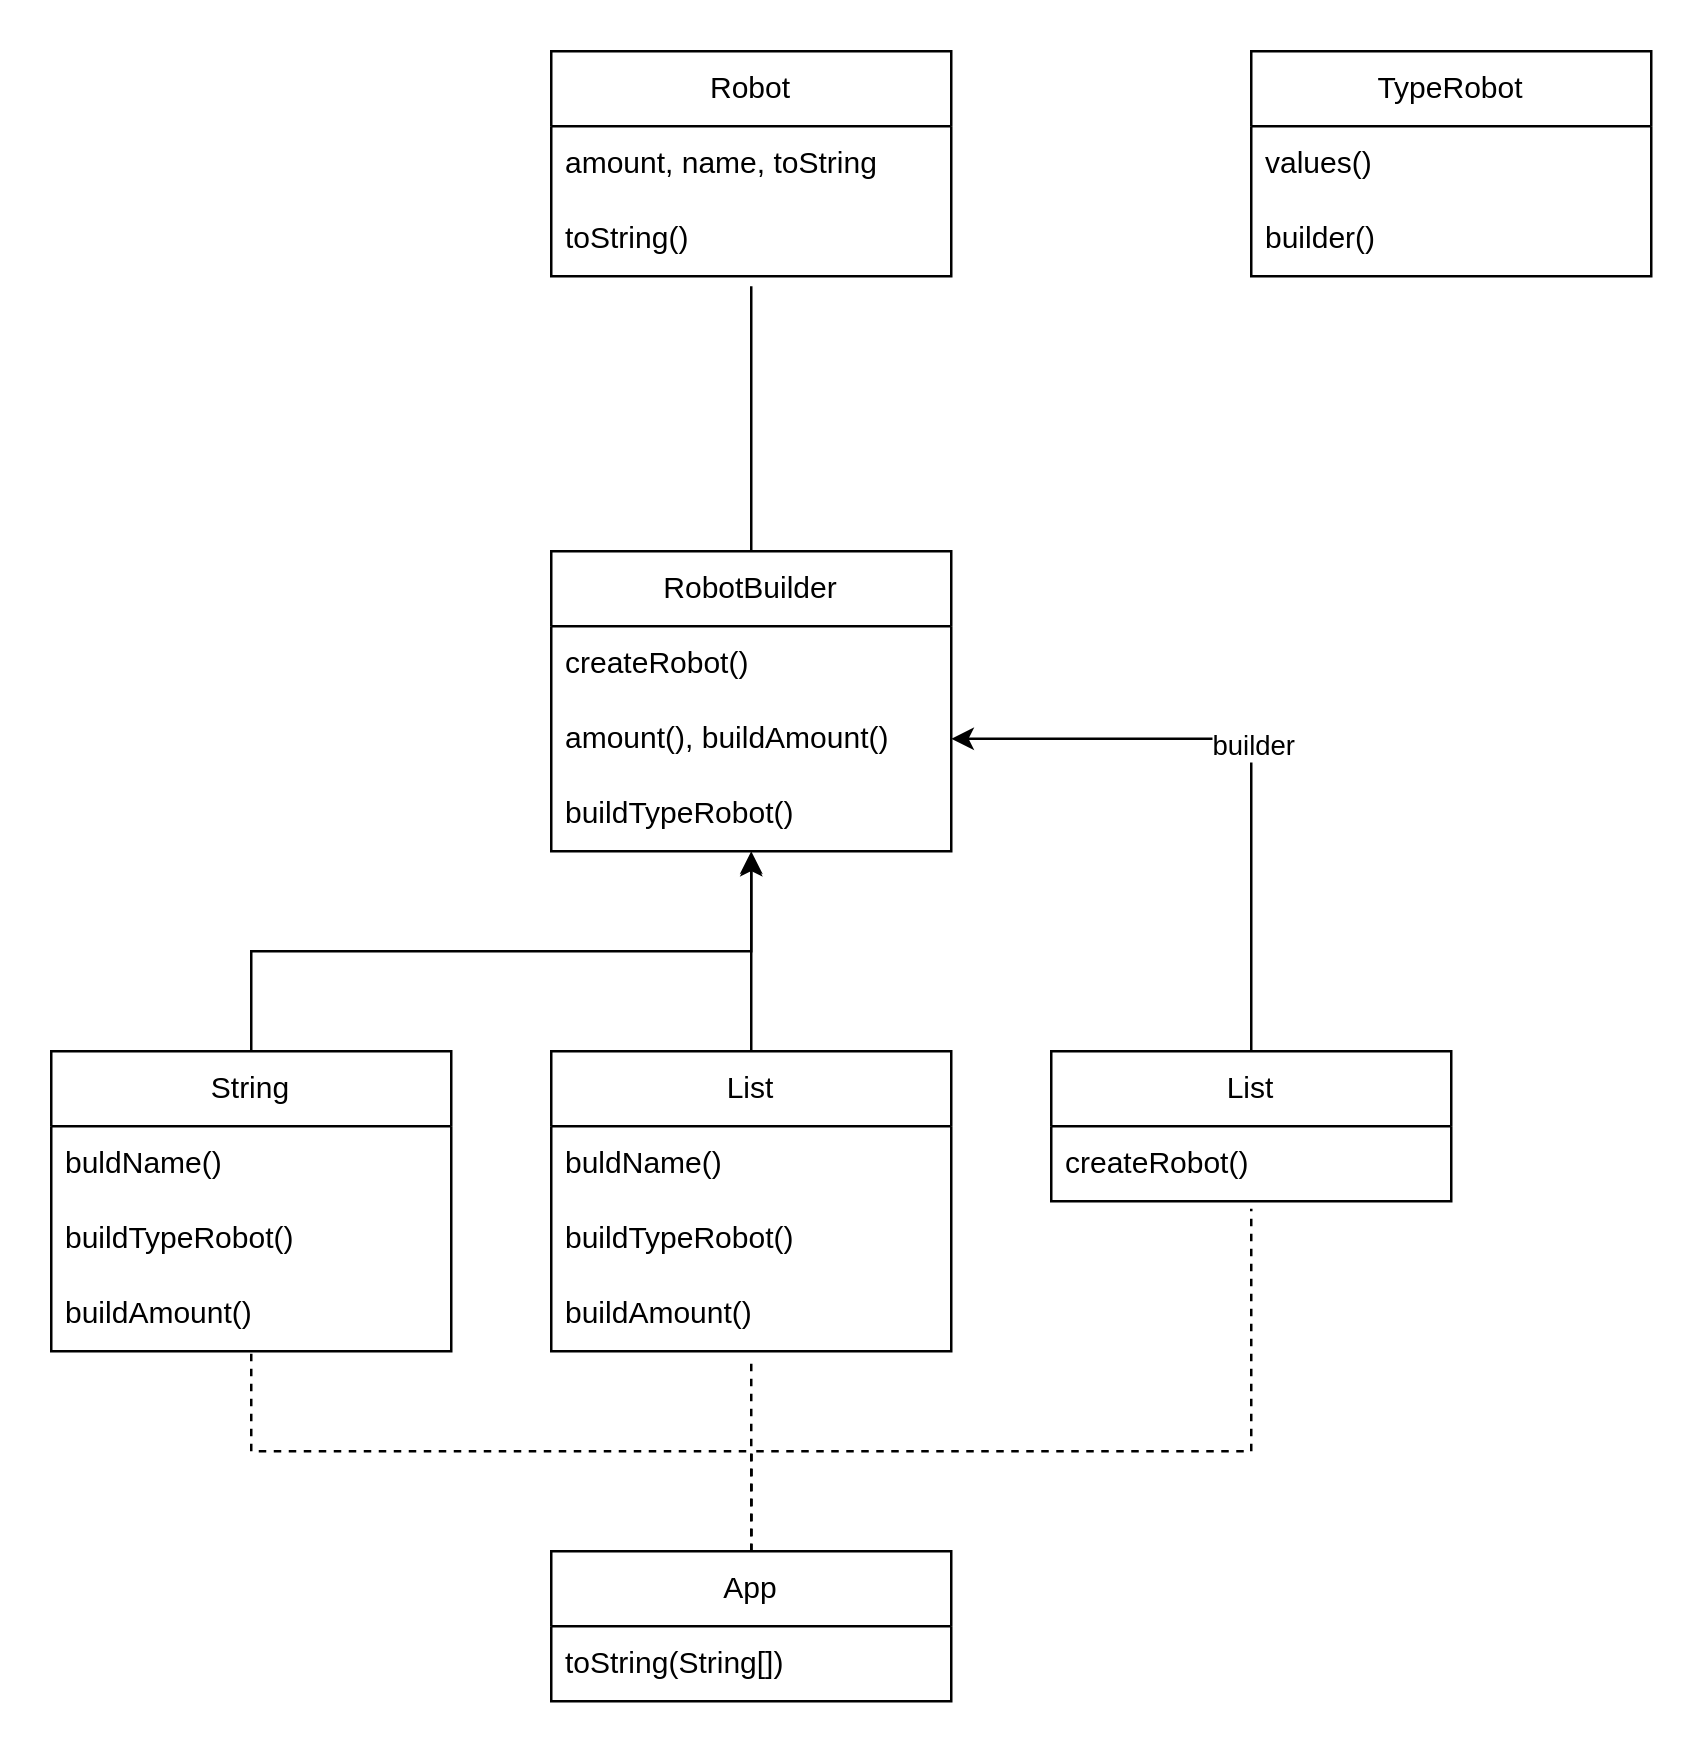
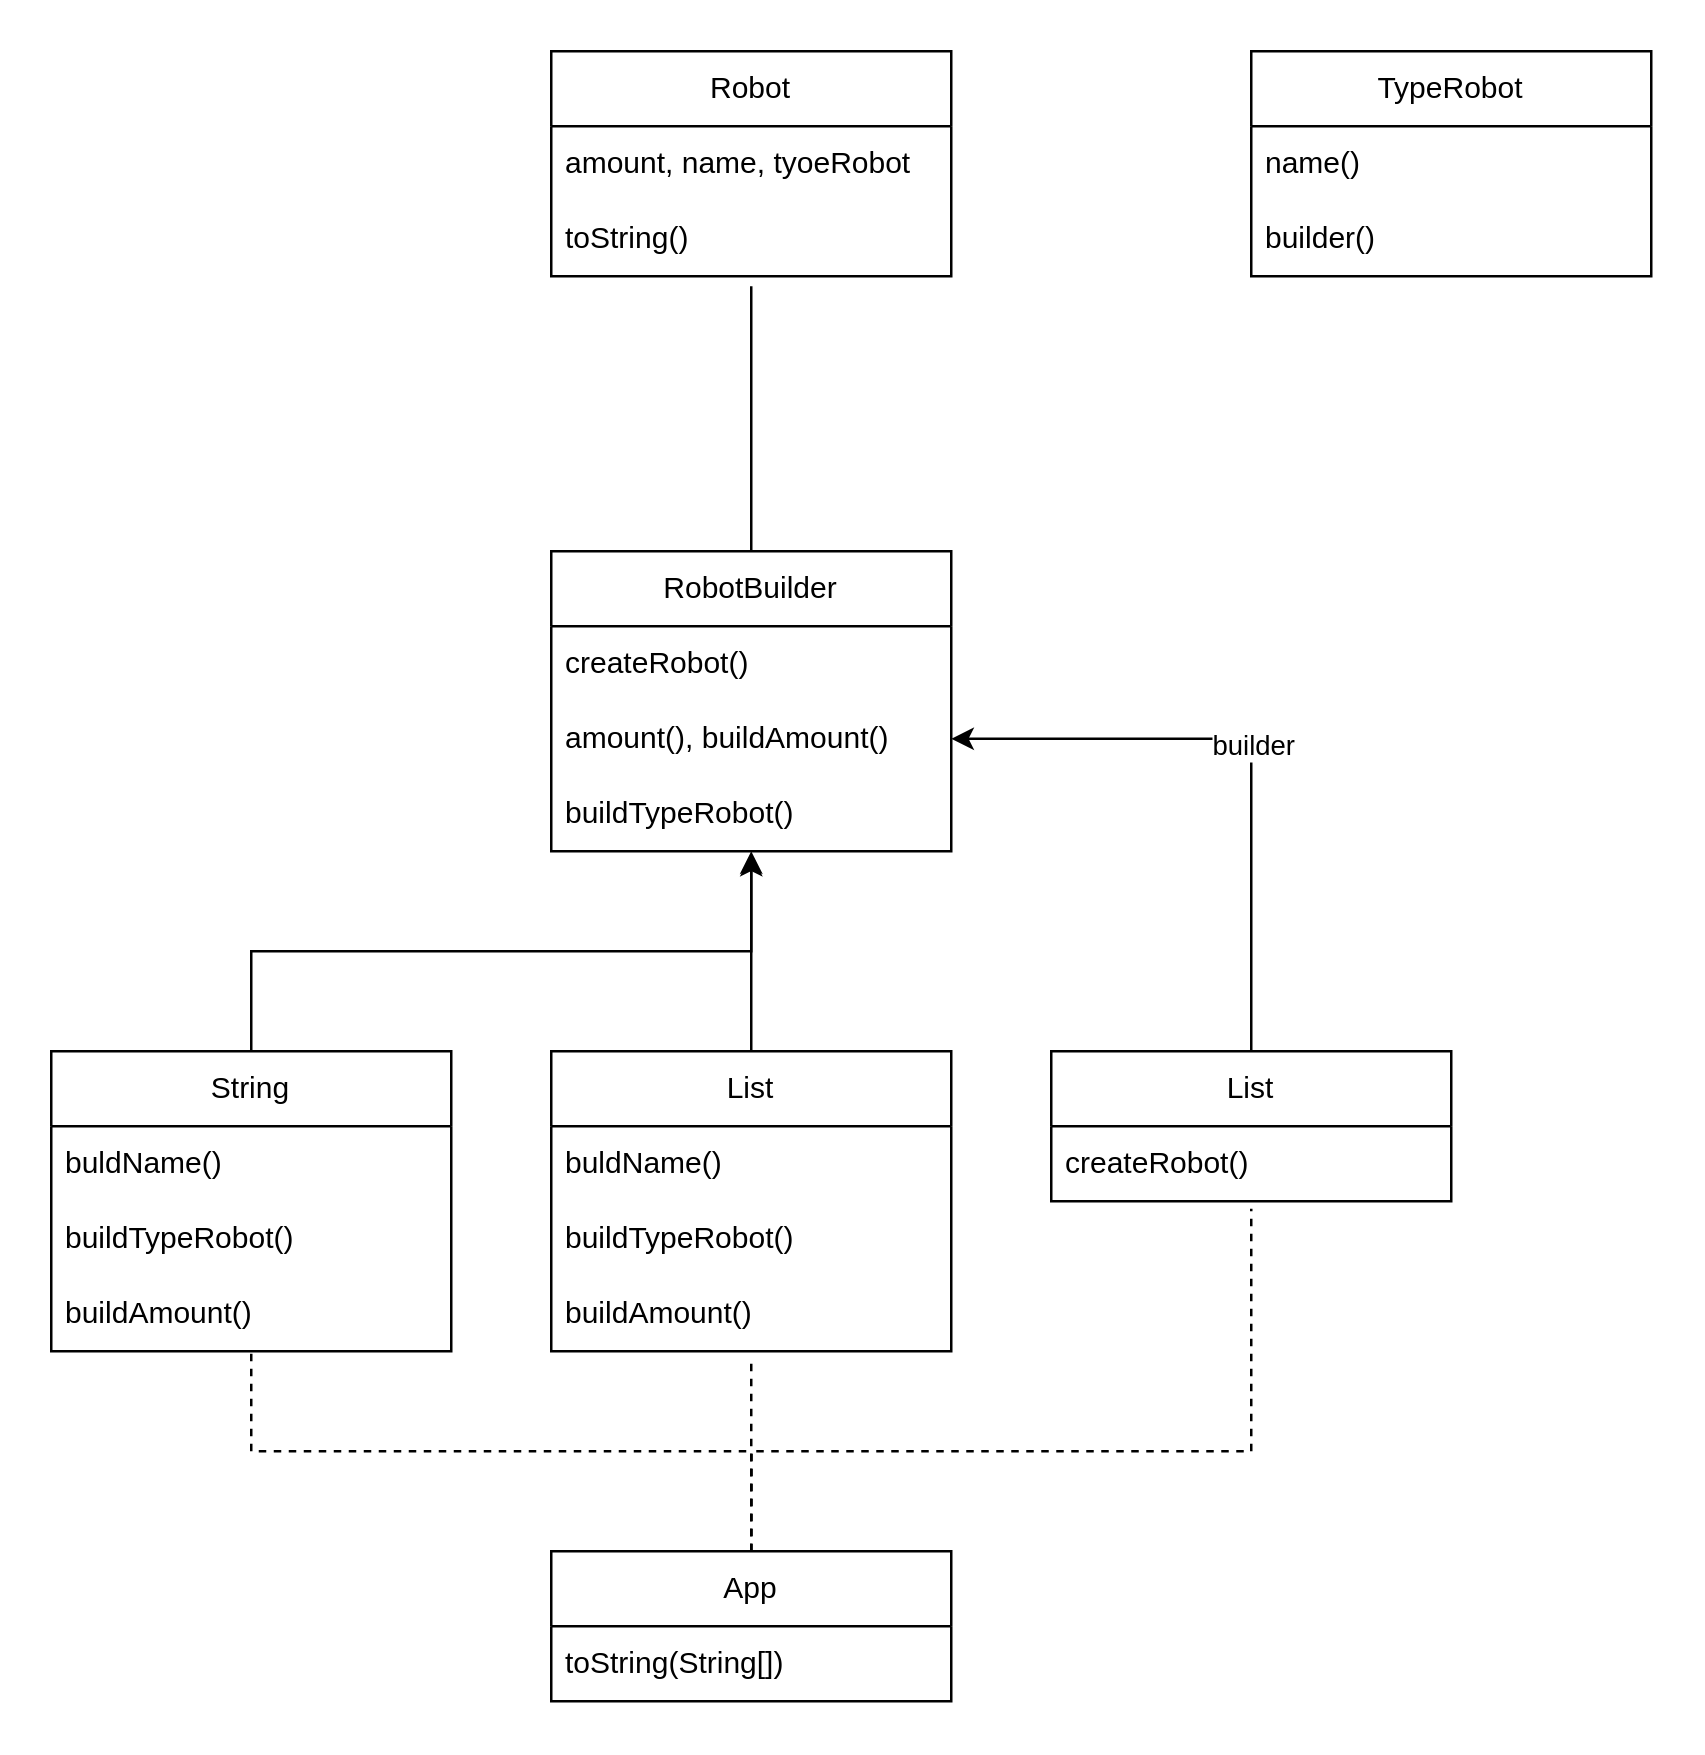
(732, 164) -> (744, 164)
(1330, 164) -> (1317, 164)
